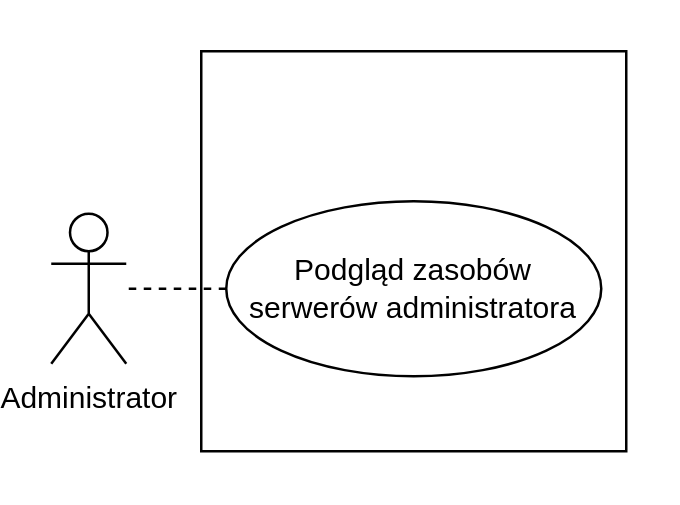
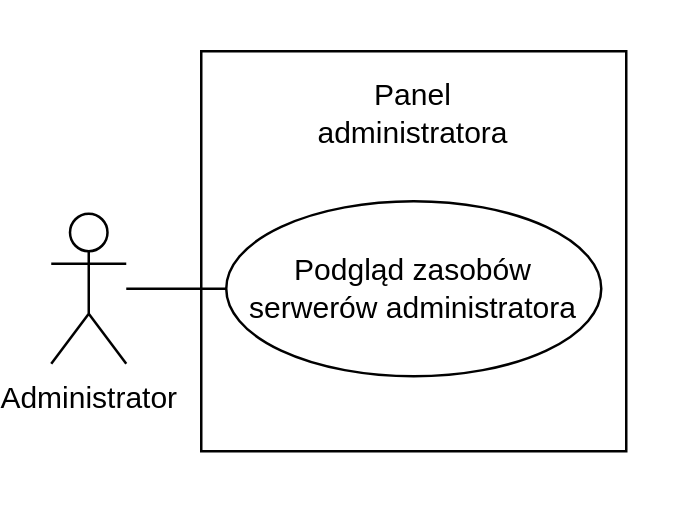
none -> (414, 114)
(173, 289) -> (173, 289)
